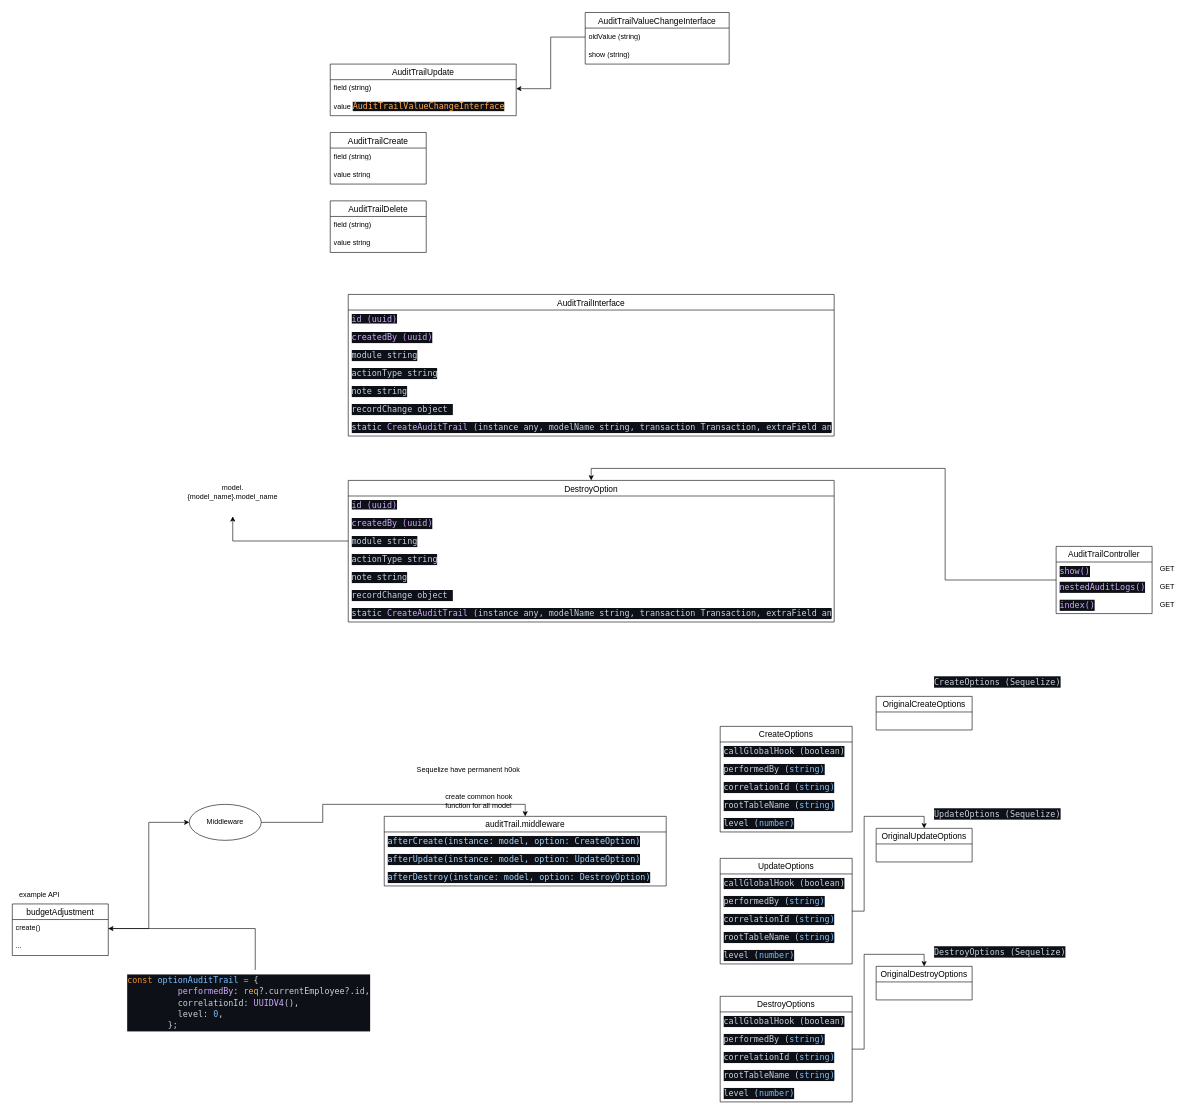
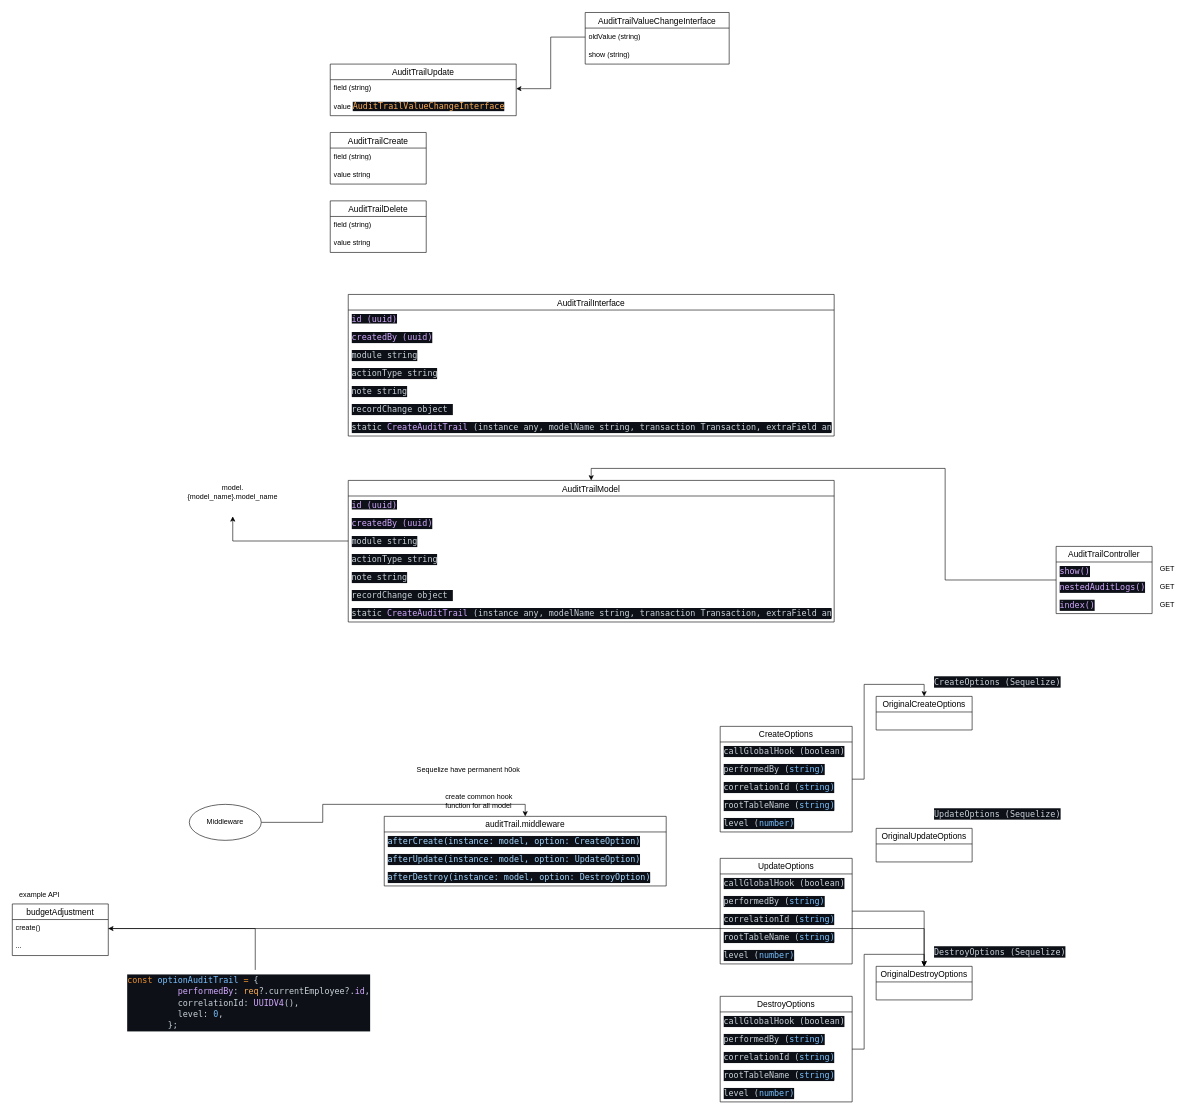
(591, 489) -> (591, 489)
none -> (897, 684)
(897, 816) -> (900, 911)
(166, 822) -> (589, 929)
